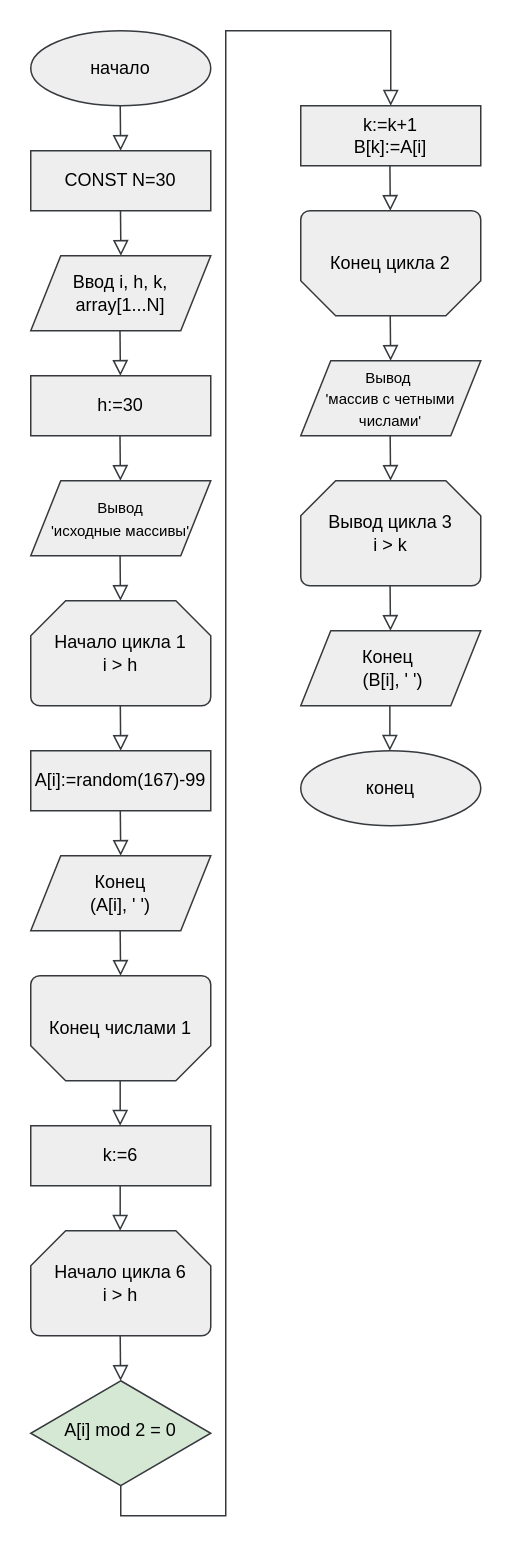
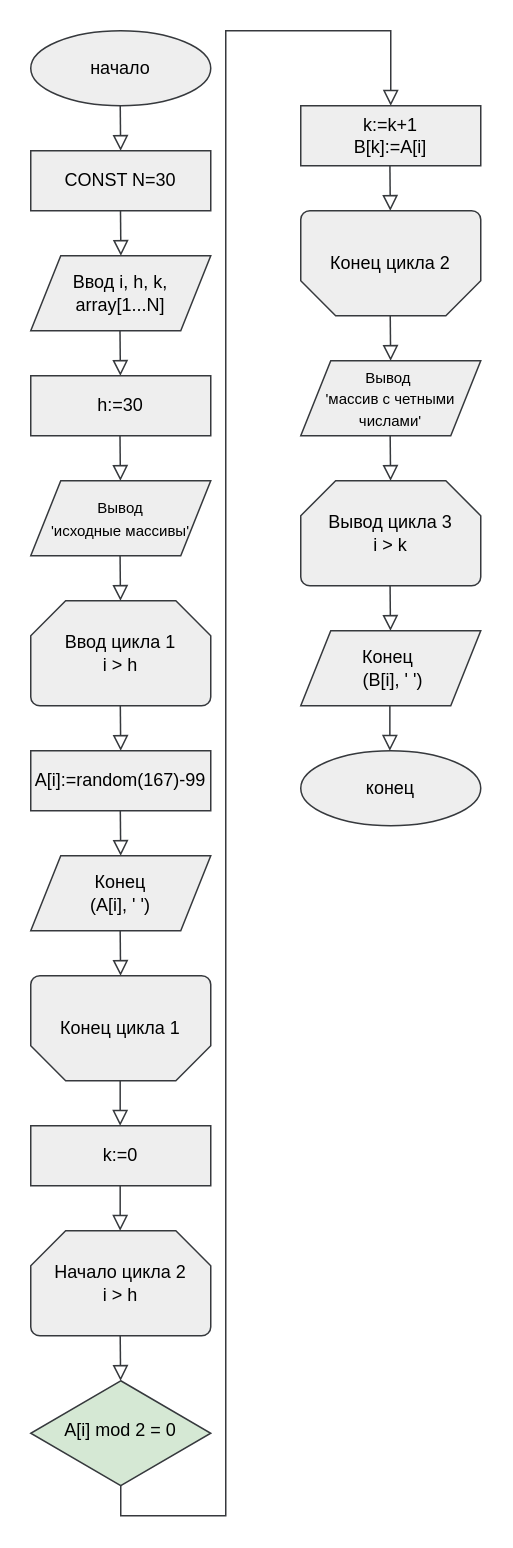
(121, 653) -> (121, 653)
(121, 1028) -> (121, 1028)
(121, 1156) -> (121, 1156)
(121, 1283) -> (121, 1283)
